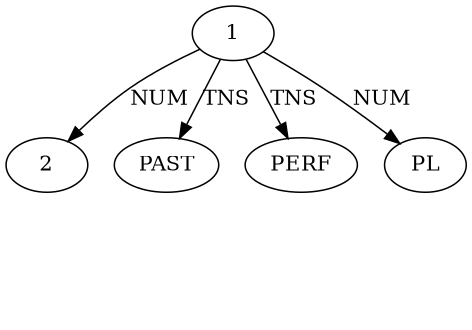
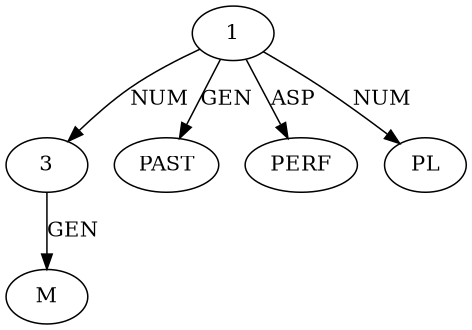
(226, 99) -> (226, 99)
(294, 99) -> (294, 99)
(47, 165) -> (47, 165)
none -> (47, 297)
